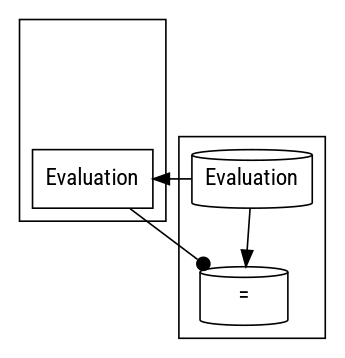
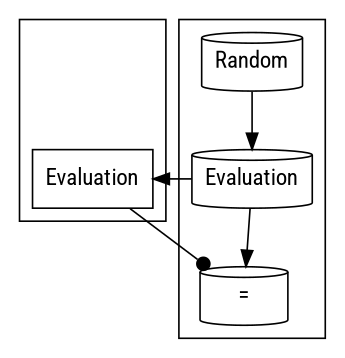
none -> (252, 62)
